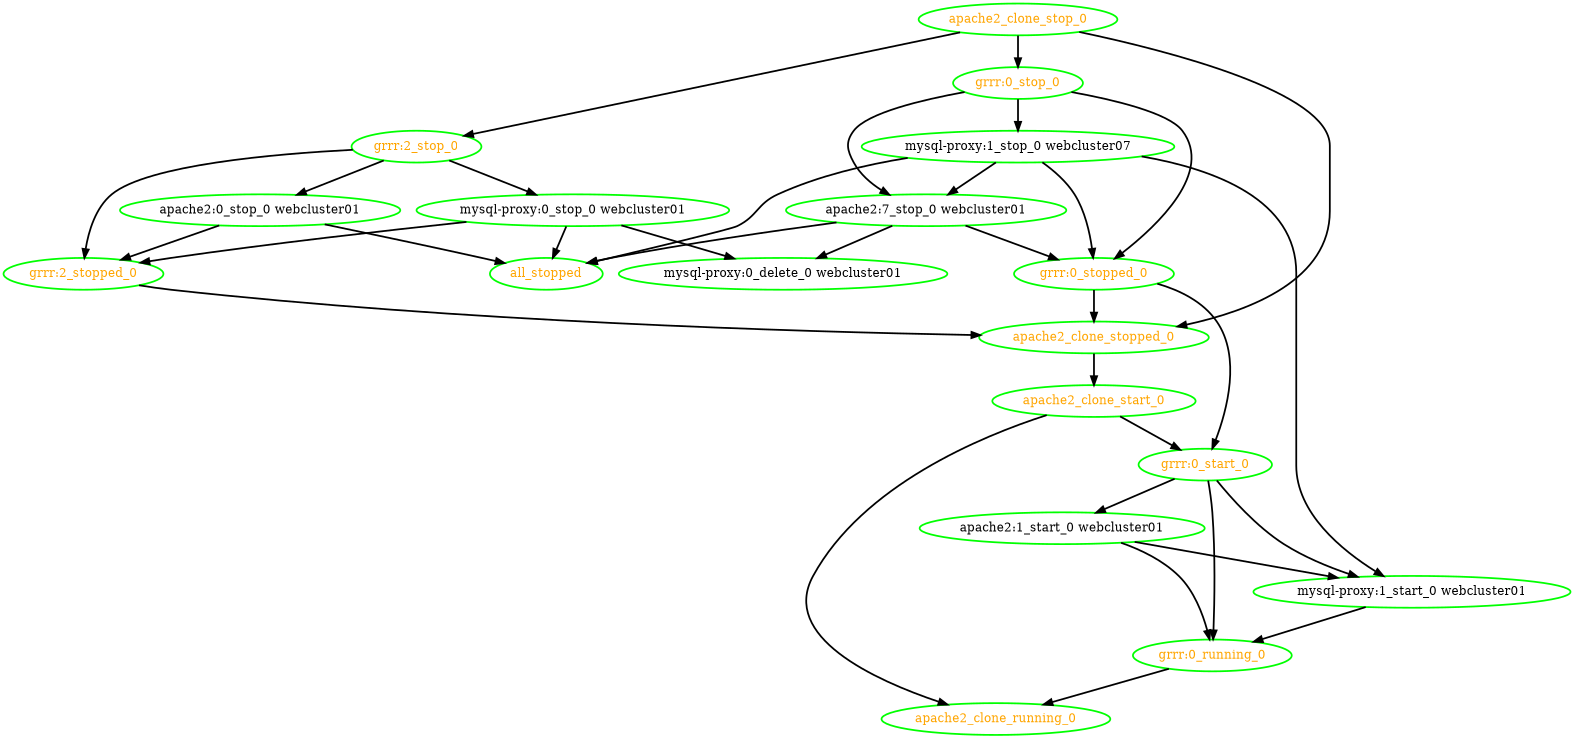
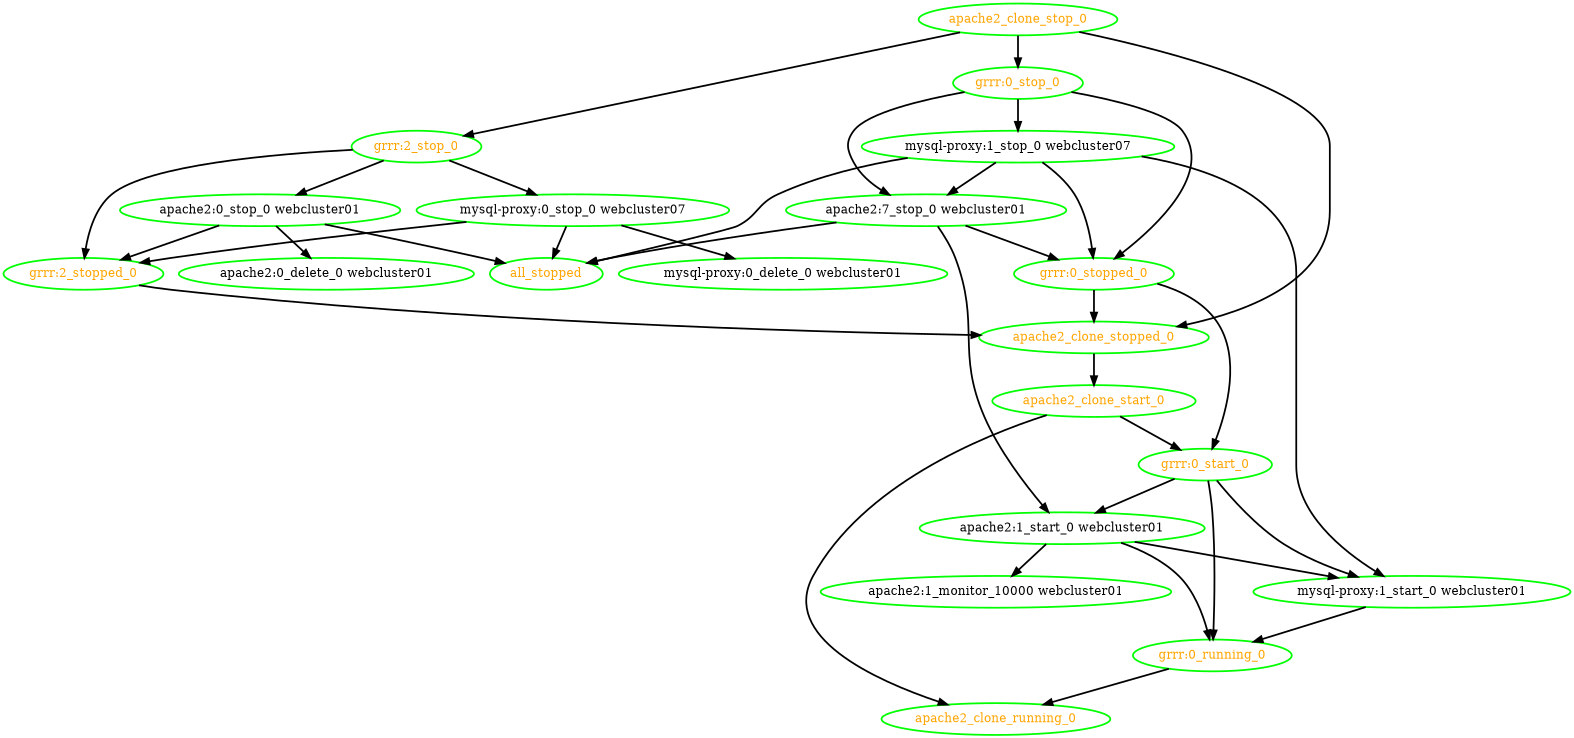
(573, 210) -> (573, 210)
(859, 240) -> (971, 372)
none -> (326, 274)
none -> (996, 592)
